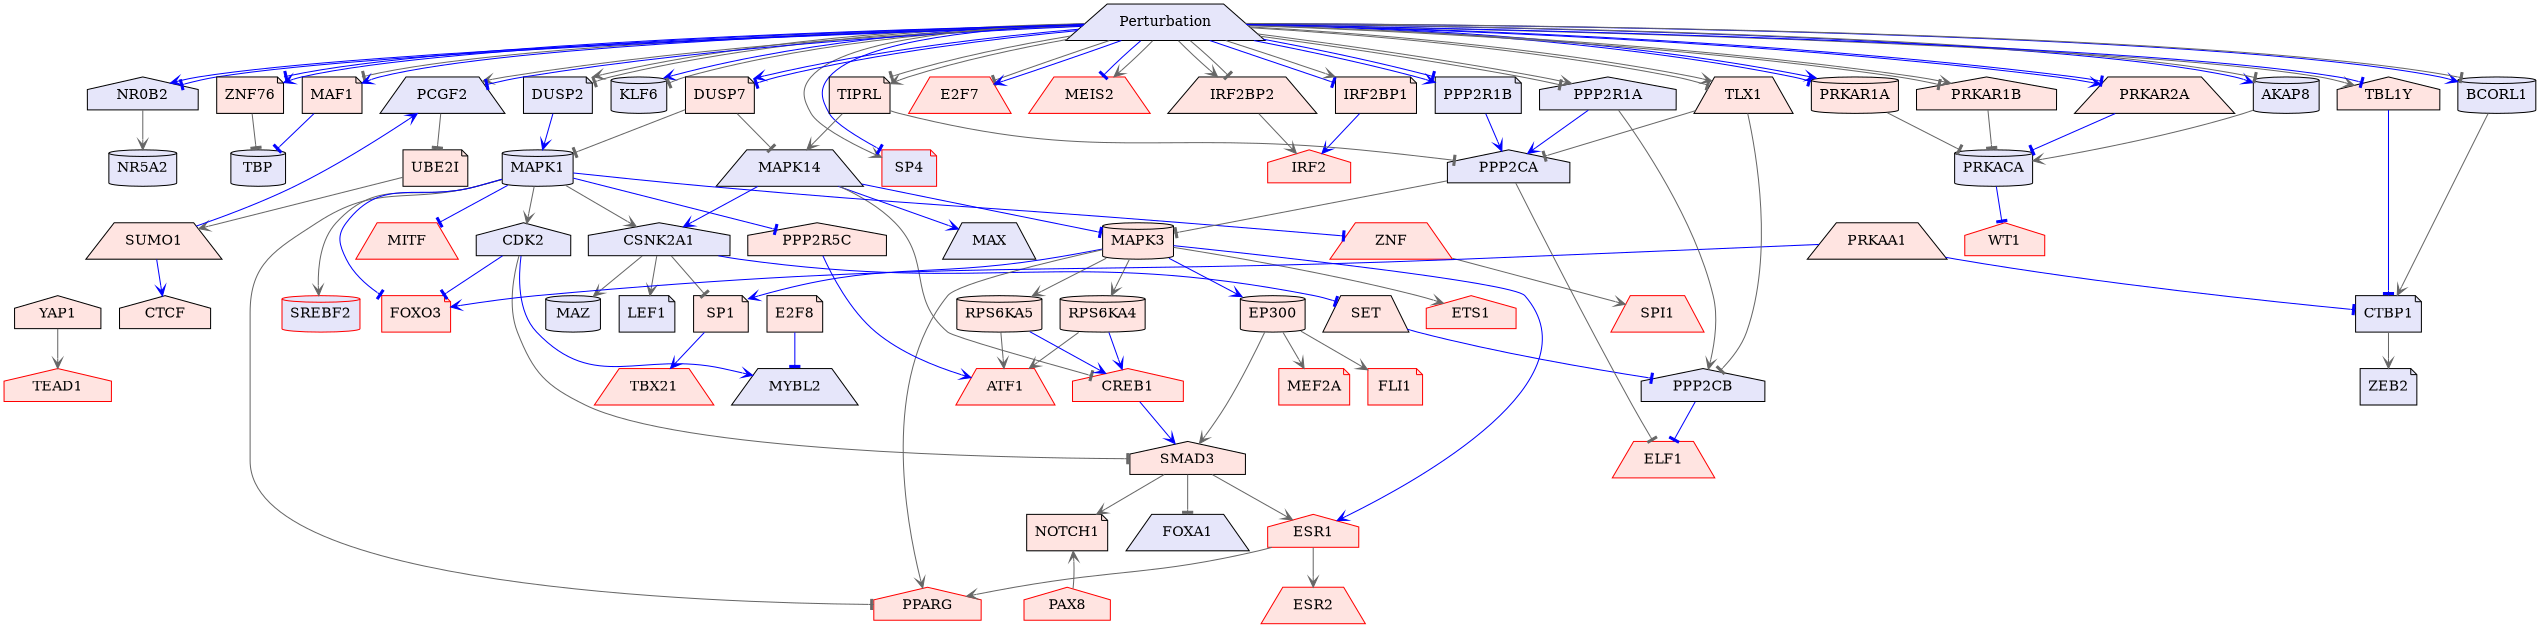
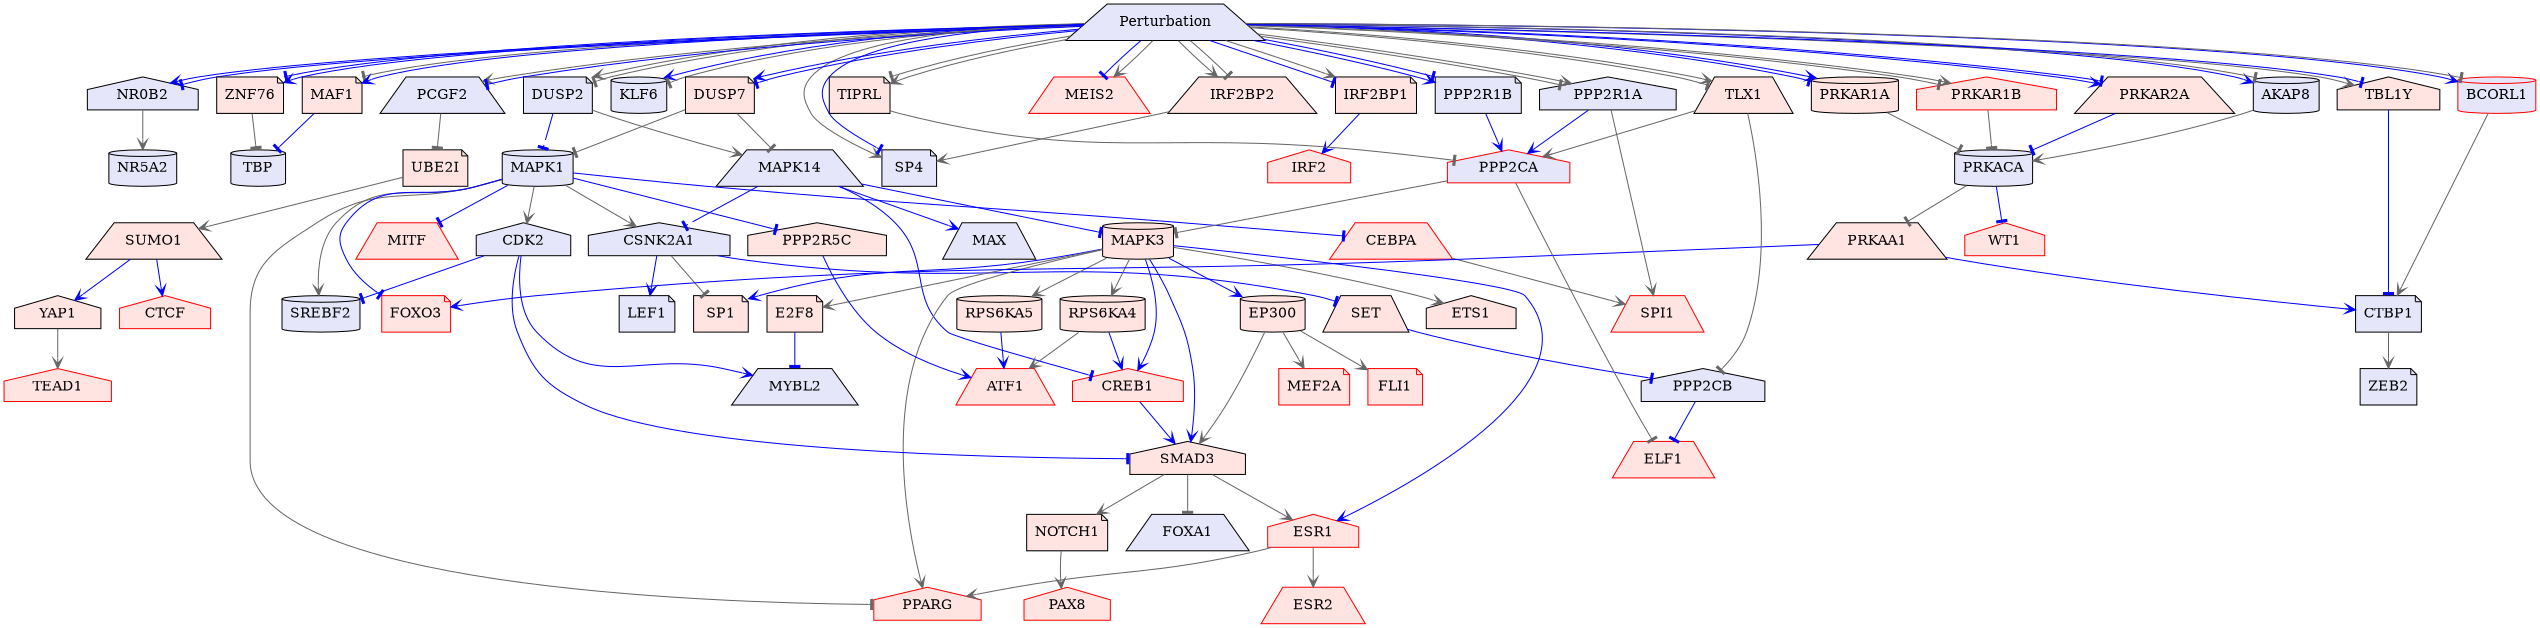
(960, 95) -> none
(1987, 95) -> (1987, 95)
(2497, 95) -> (2497, 95)
(549, 127) -> (549, 127)
(1274, 130) -> (1064, 134)
(823, 133) -> (662, 132)
(1622, 133) -> (1625, 132)
(909, 168) -> (909, 168)
(1509, 168) -> (1509, 168)
(306, 180) -> (107, 277)
none -> (1938, 203)
(725, 204) -> (725, 204)
(1688, 228) -> (1631, 198)
(1391, 241) -> (1391, 241)
(654, 271) -> (654, 271)
(475, 274) -> (425, 277)
none -> (954, 280)
(2148, 287) -> (2148, 287)
(929, 308) -> (929, 308)
(165, 314) -> (165, 314)
(321, 314) -> (321, 314)
(573, 314) -> none
(1471, 314) -> (1471, 314)
none -> (1187, 342)
(1002, 343) -> (1002, 343)
(1065, 351) -> (1156, 311)
(654, 387) -> none
(763, 442) -> (763, 442)
(1074, 572) -> (1060, 565)
